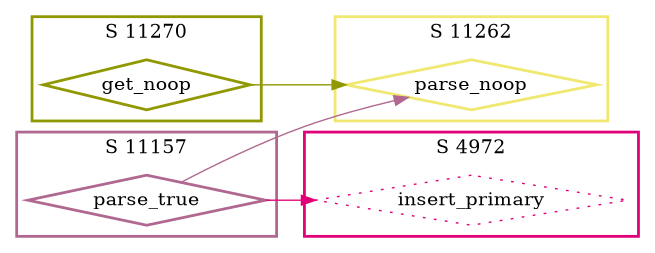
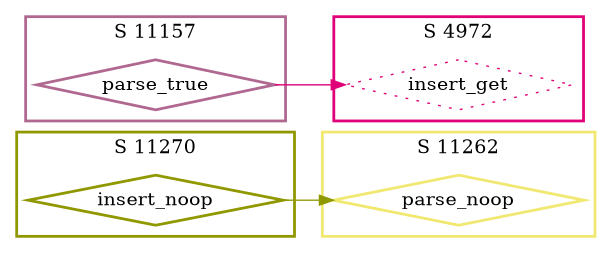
(147, 85) -> (156, 200)
(285, 134) -> none
(471, 200) -> (459, 85)
